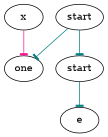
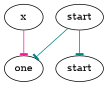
(80, 120) -> none
